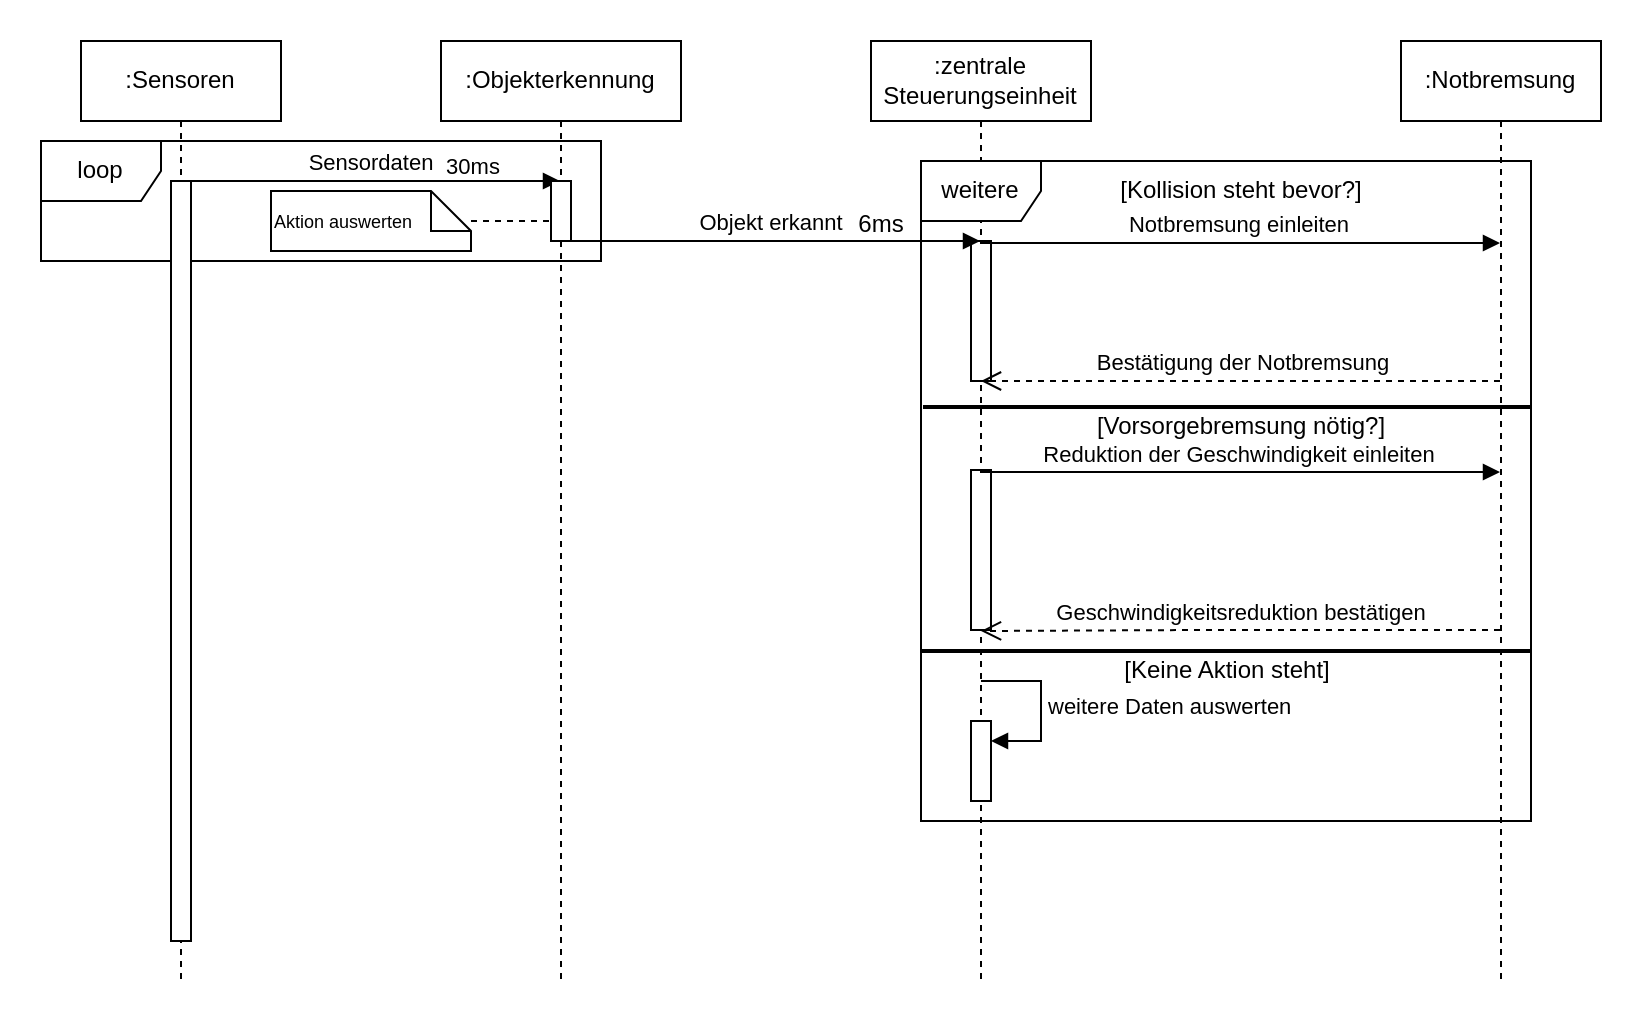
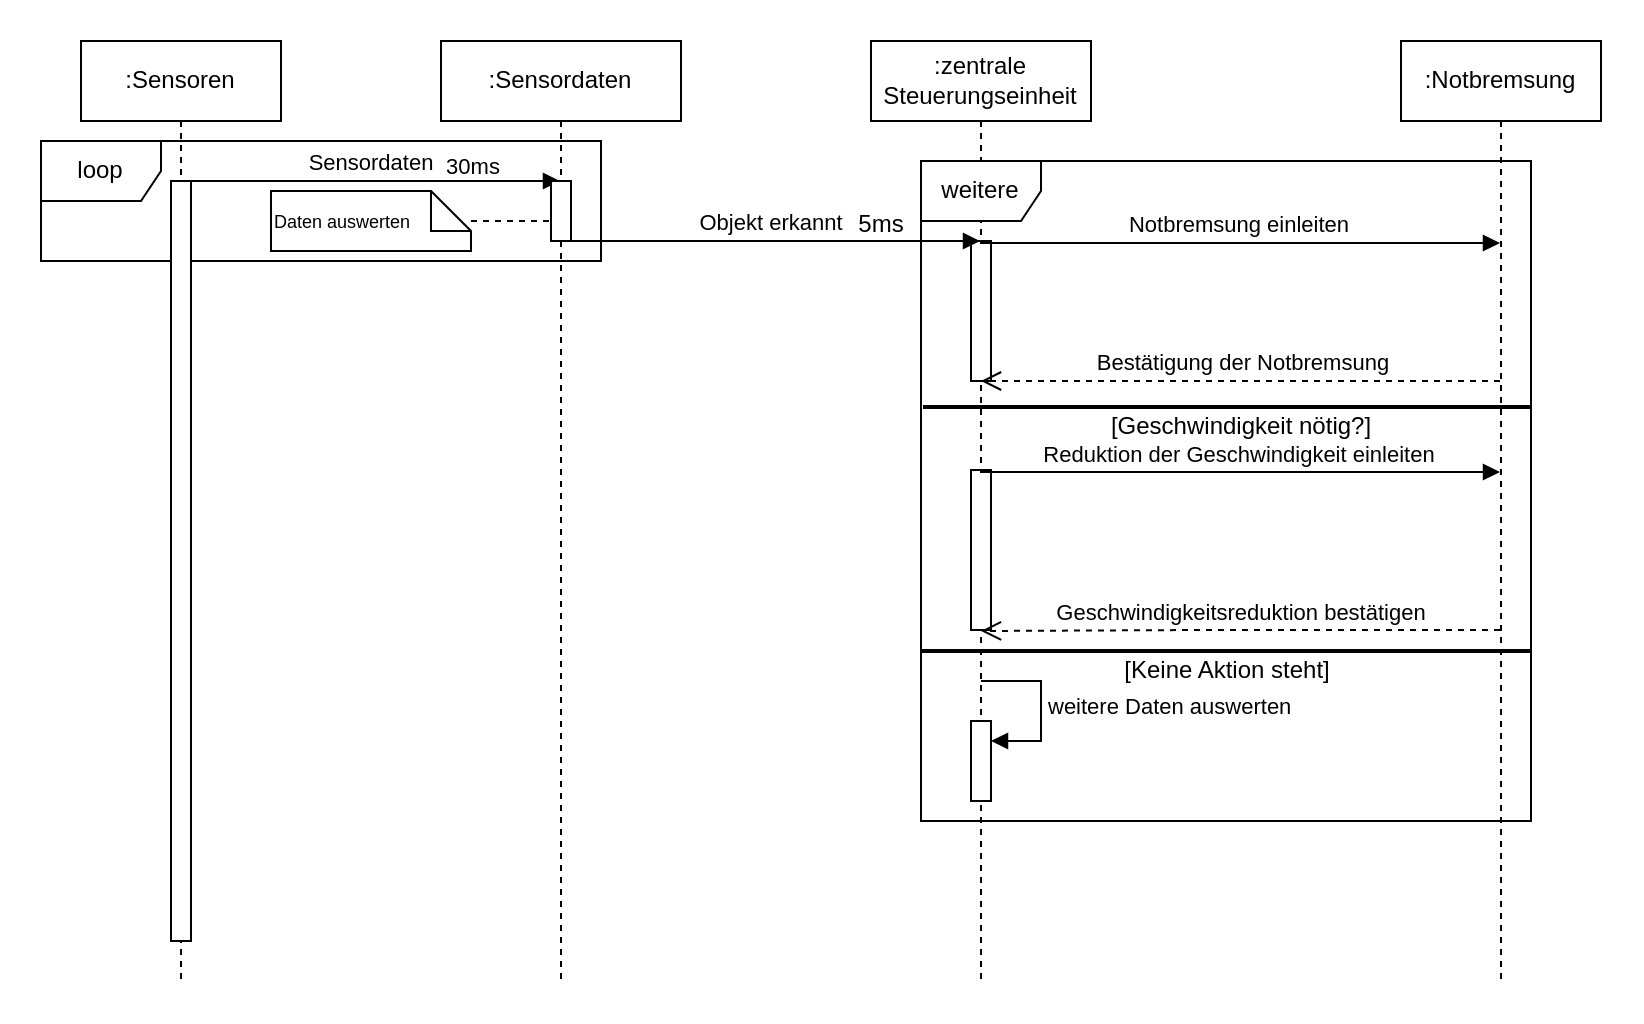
(561, 81) -> (561, 81)
(1241, 191) -> none
(373, 221) -> (373, 221)
(882, 225) -> (882, 225)
(1242, 427) -> (1242, 427)
